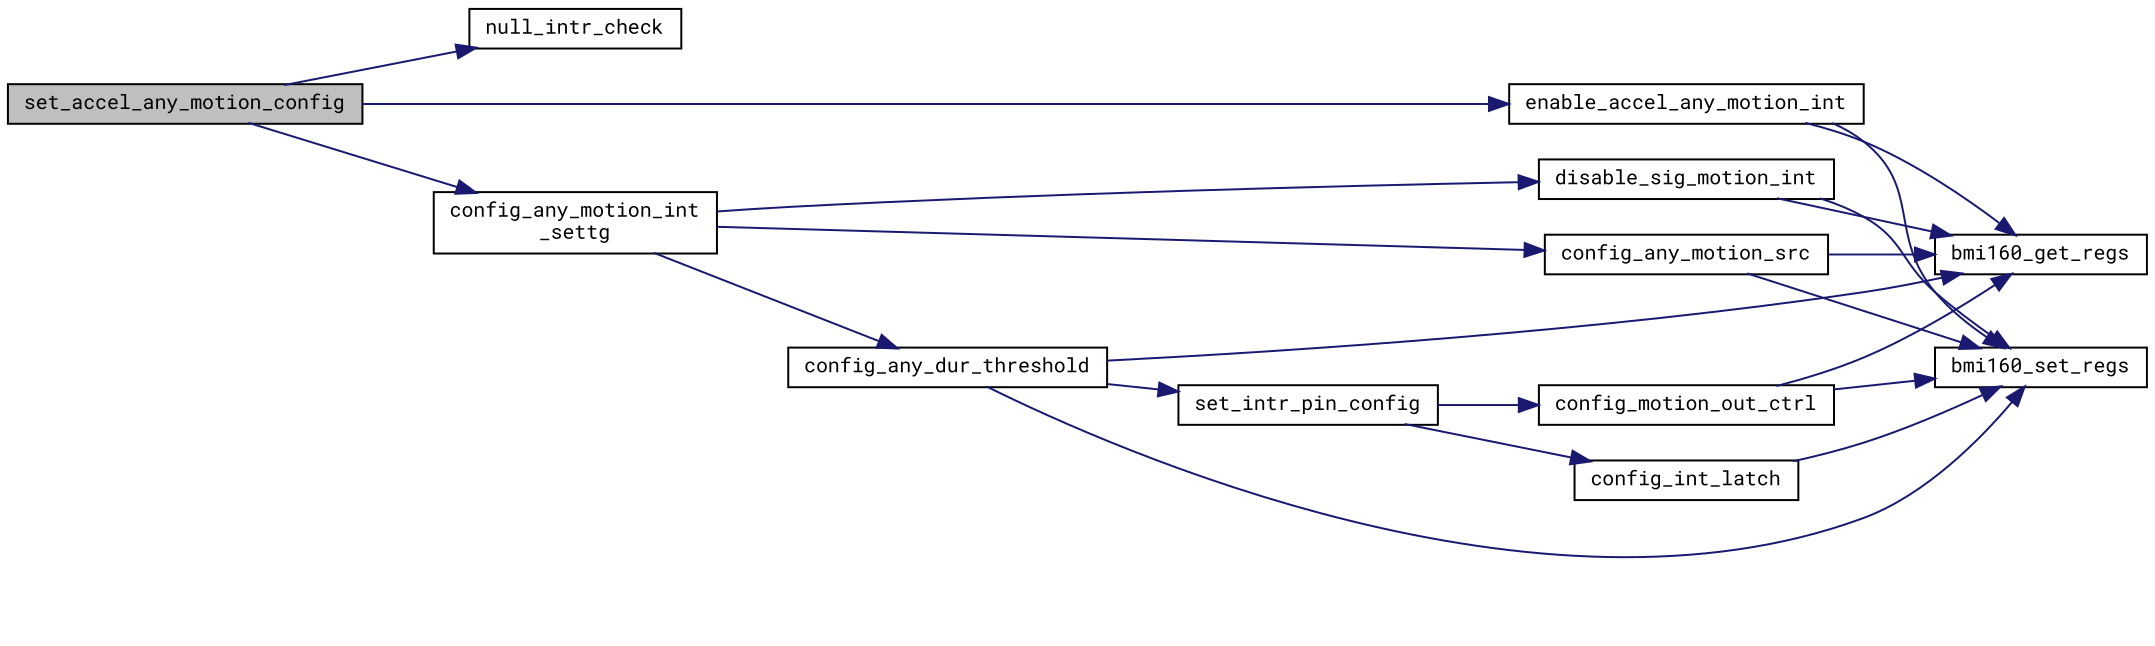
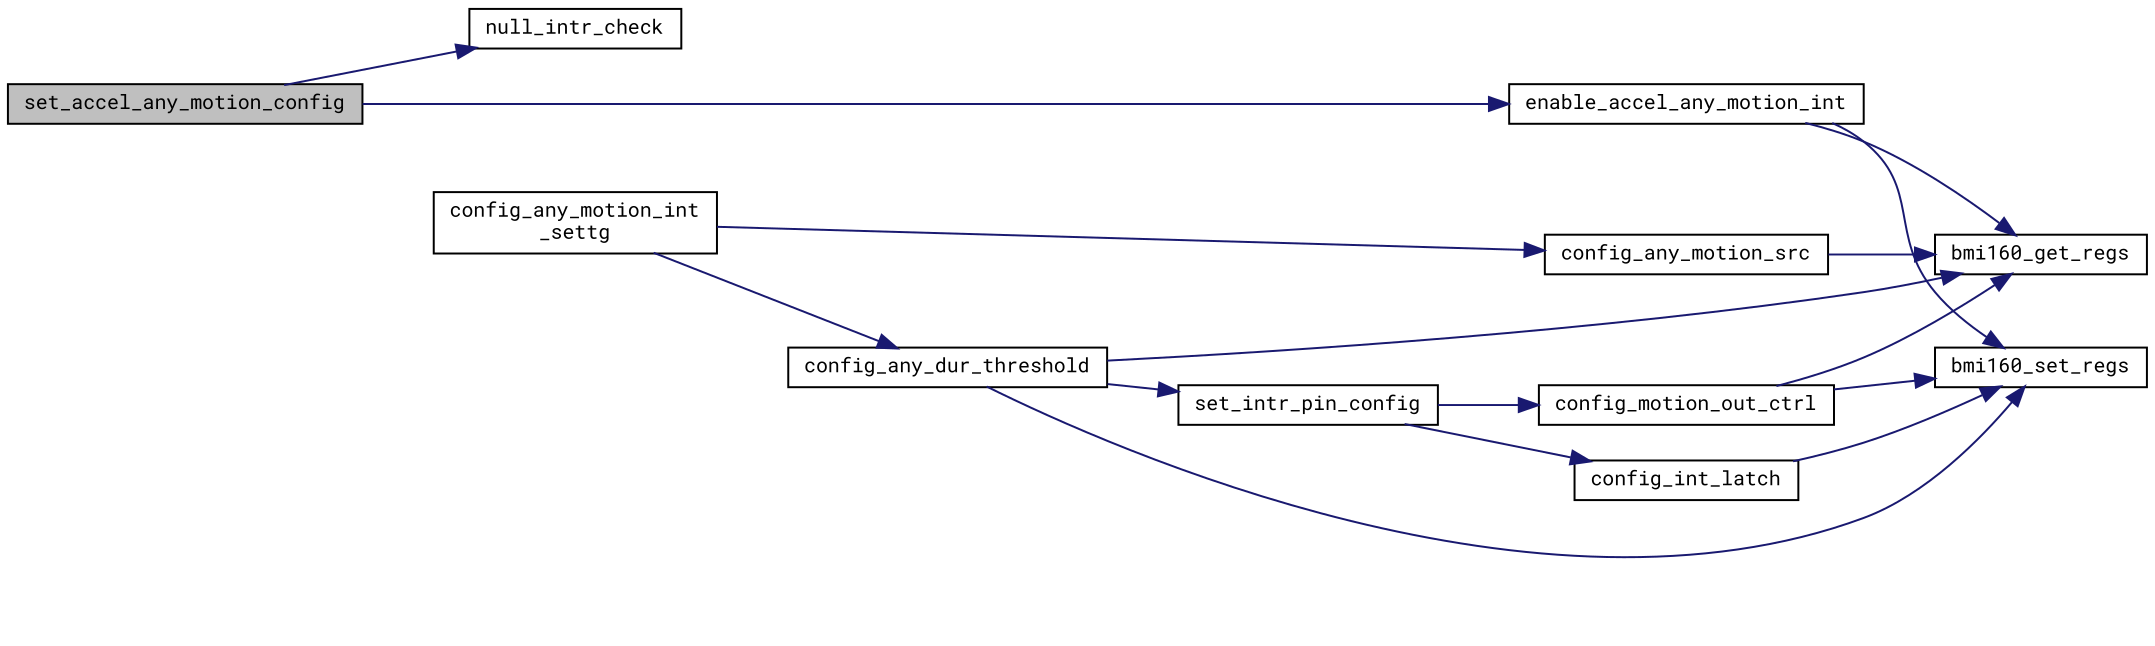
(353, 155) -> none
(1686, 179) -> none
(1854, 308) -> none
